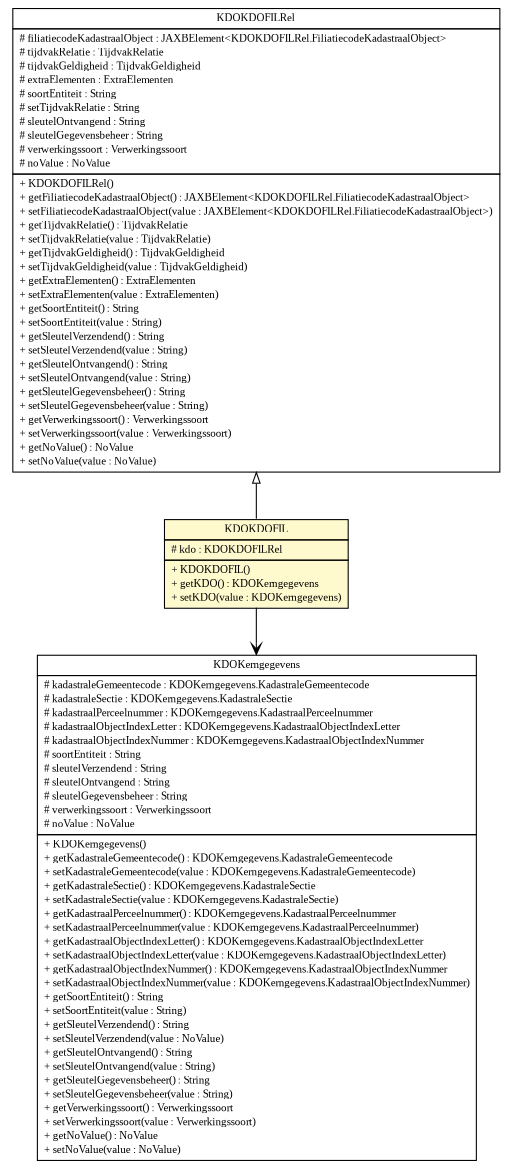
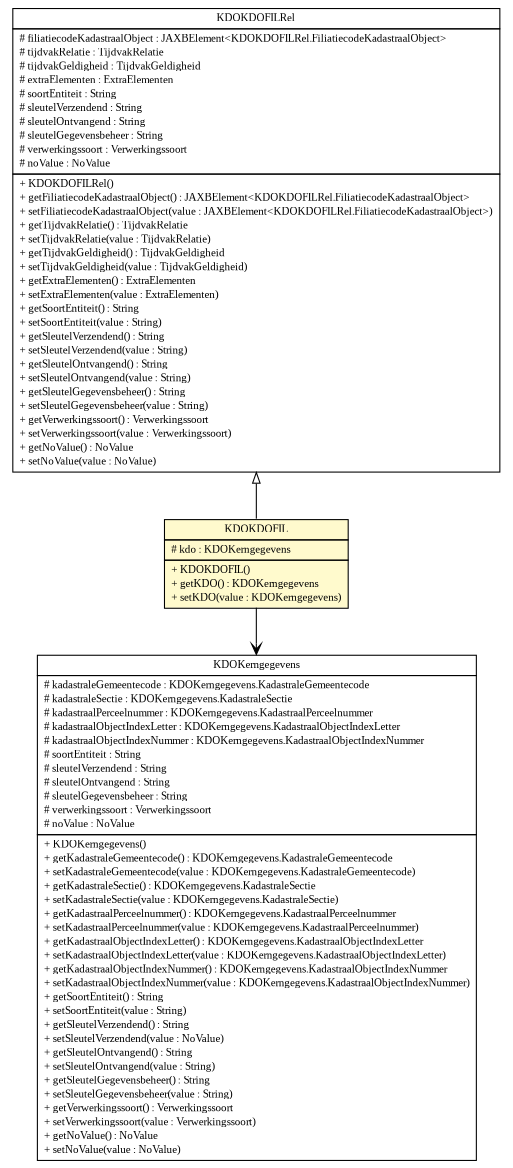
(80, 108) -> (81, 108)
(227, 550) -> (231, 550)
